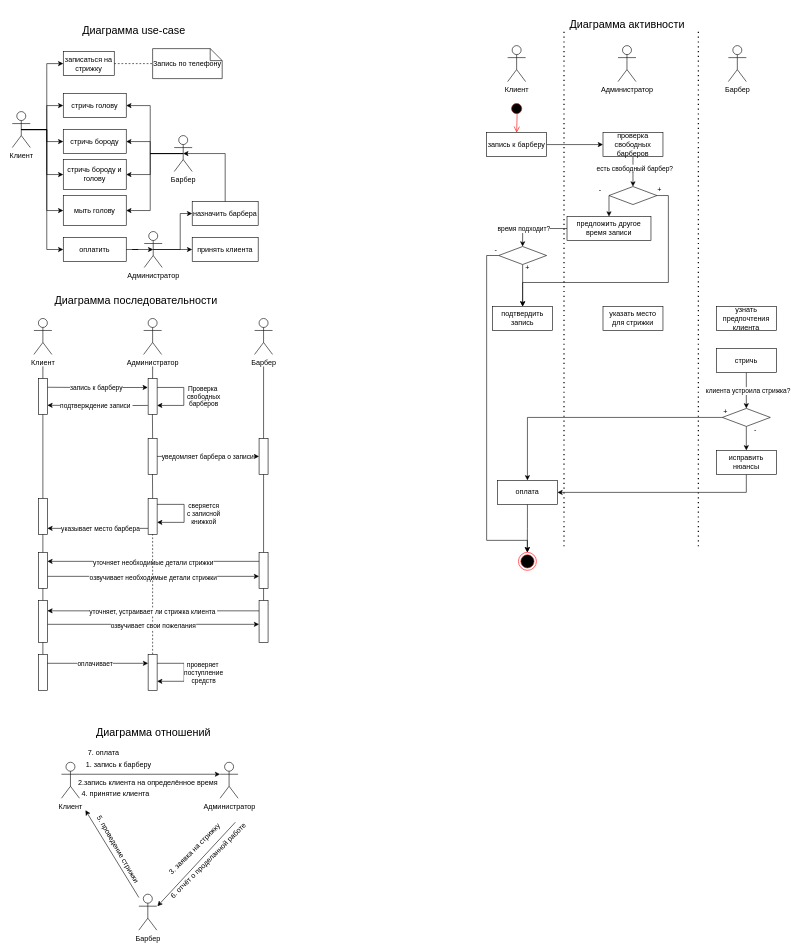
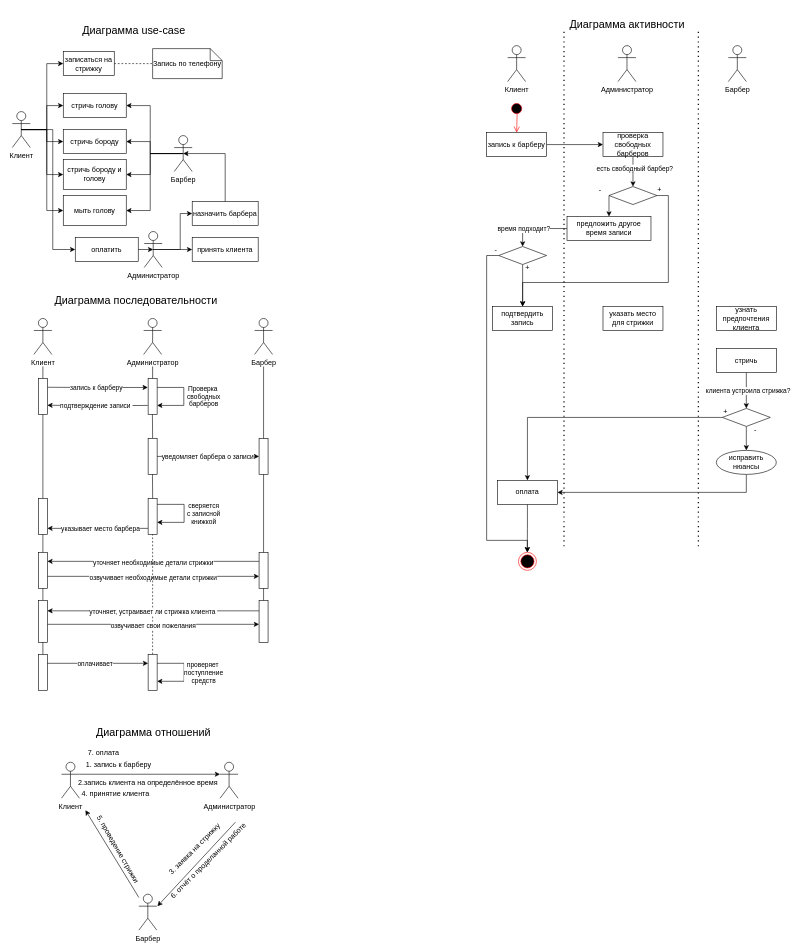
(95, 249) -> (107, 249)
(747, 462) -> (747, 462)
